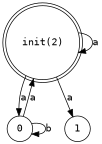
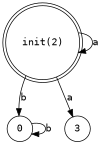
(24, 98) -> (24, 98)
(28, 101) -> none
(78, 129) -> (78, 129)
